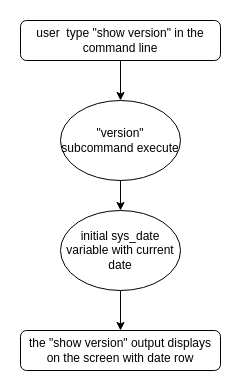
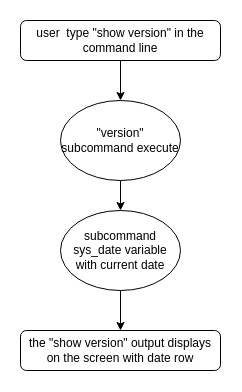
(121, 251) -> (121, 251)
